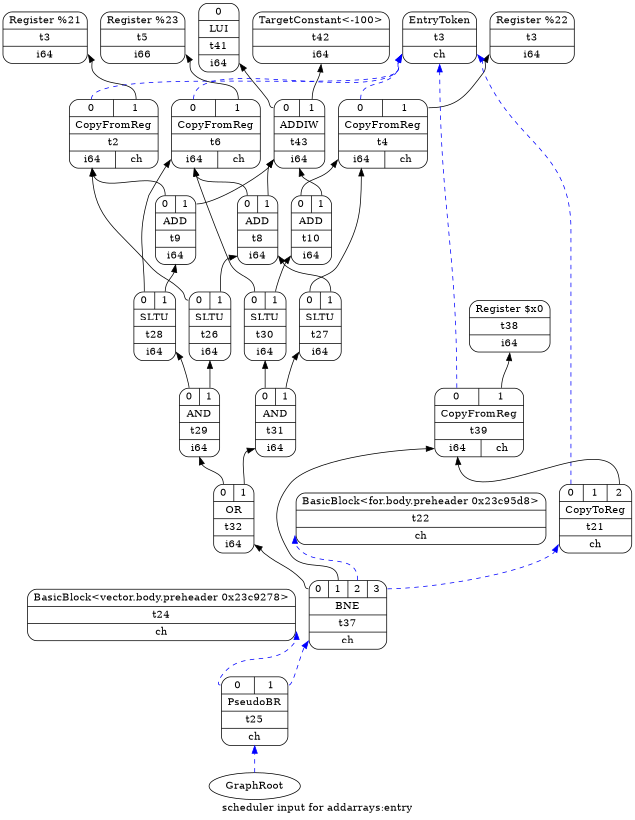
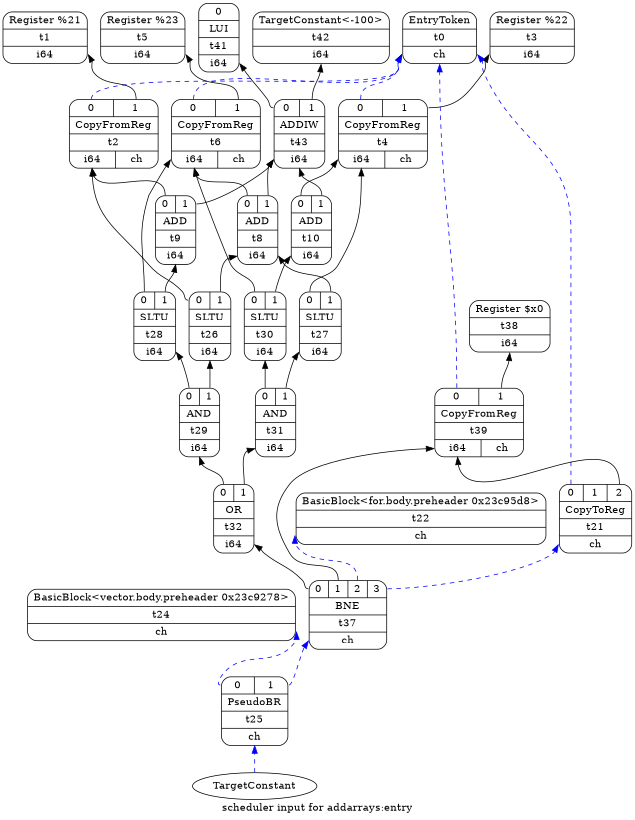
(45, 37) -> (45, 37)
(440, 37) -> (440, 37)
(143, 54) -> (143, 54)
(255, 786) -> (255, 786)
